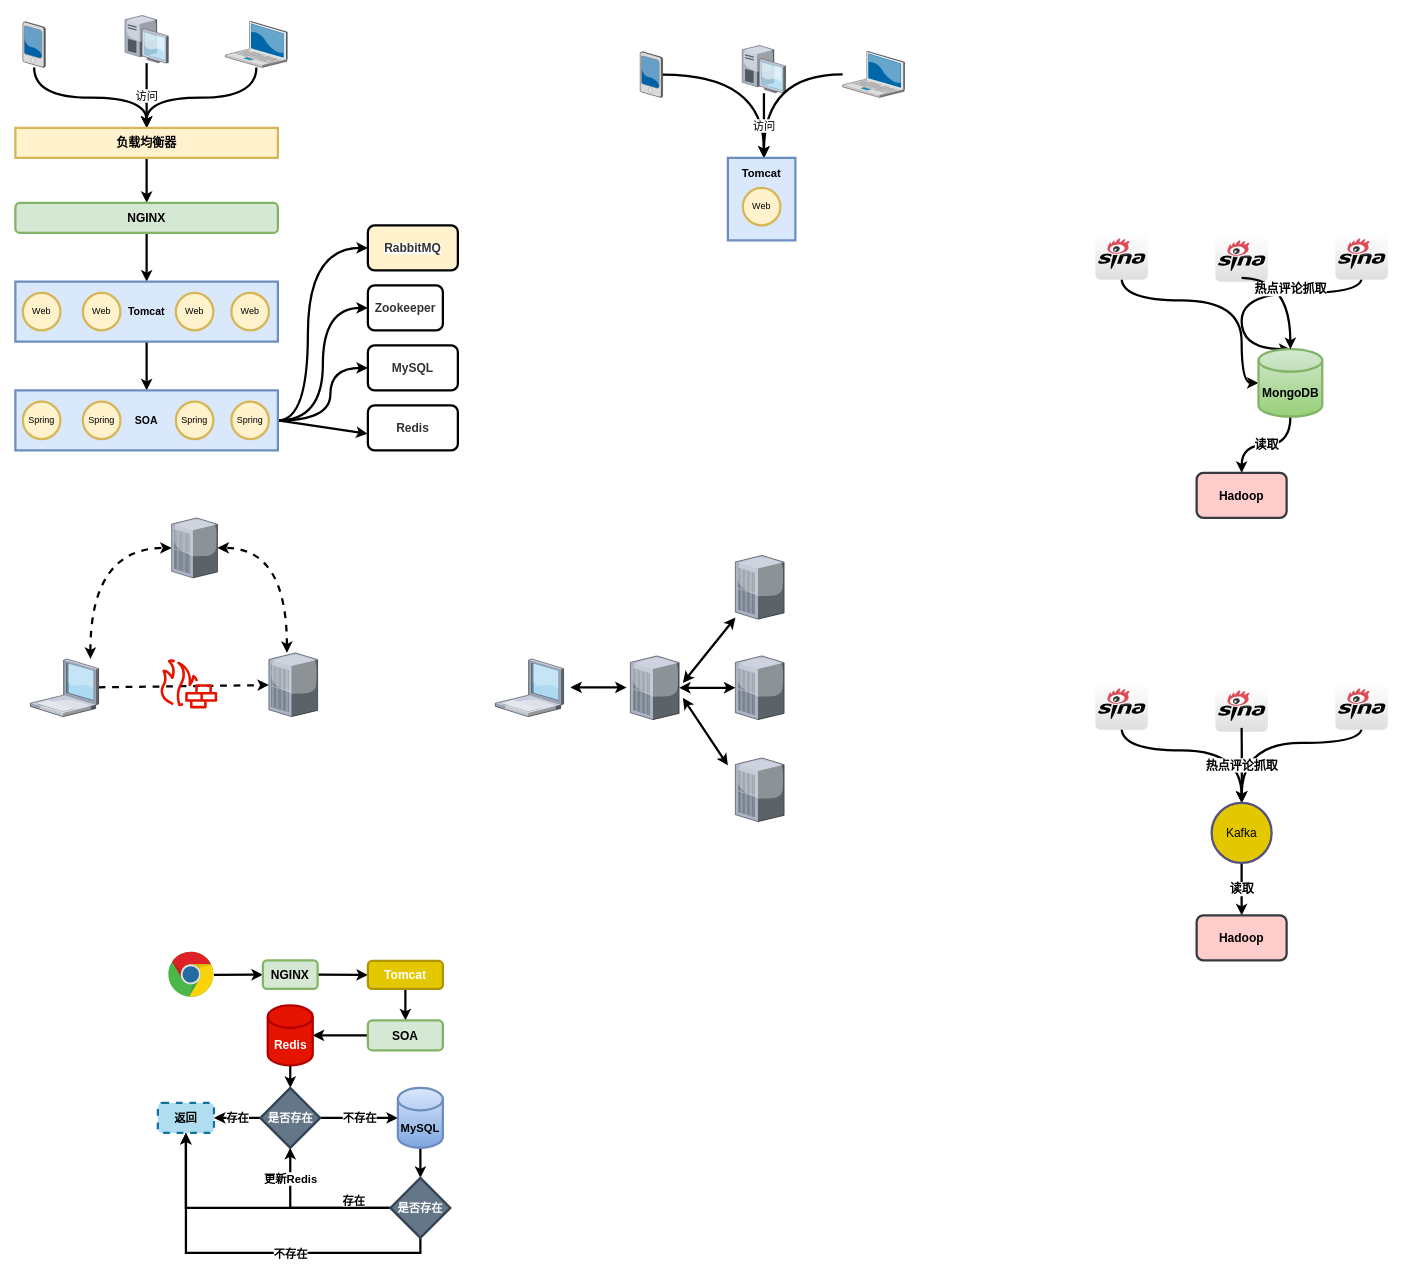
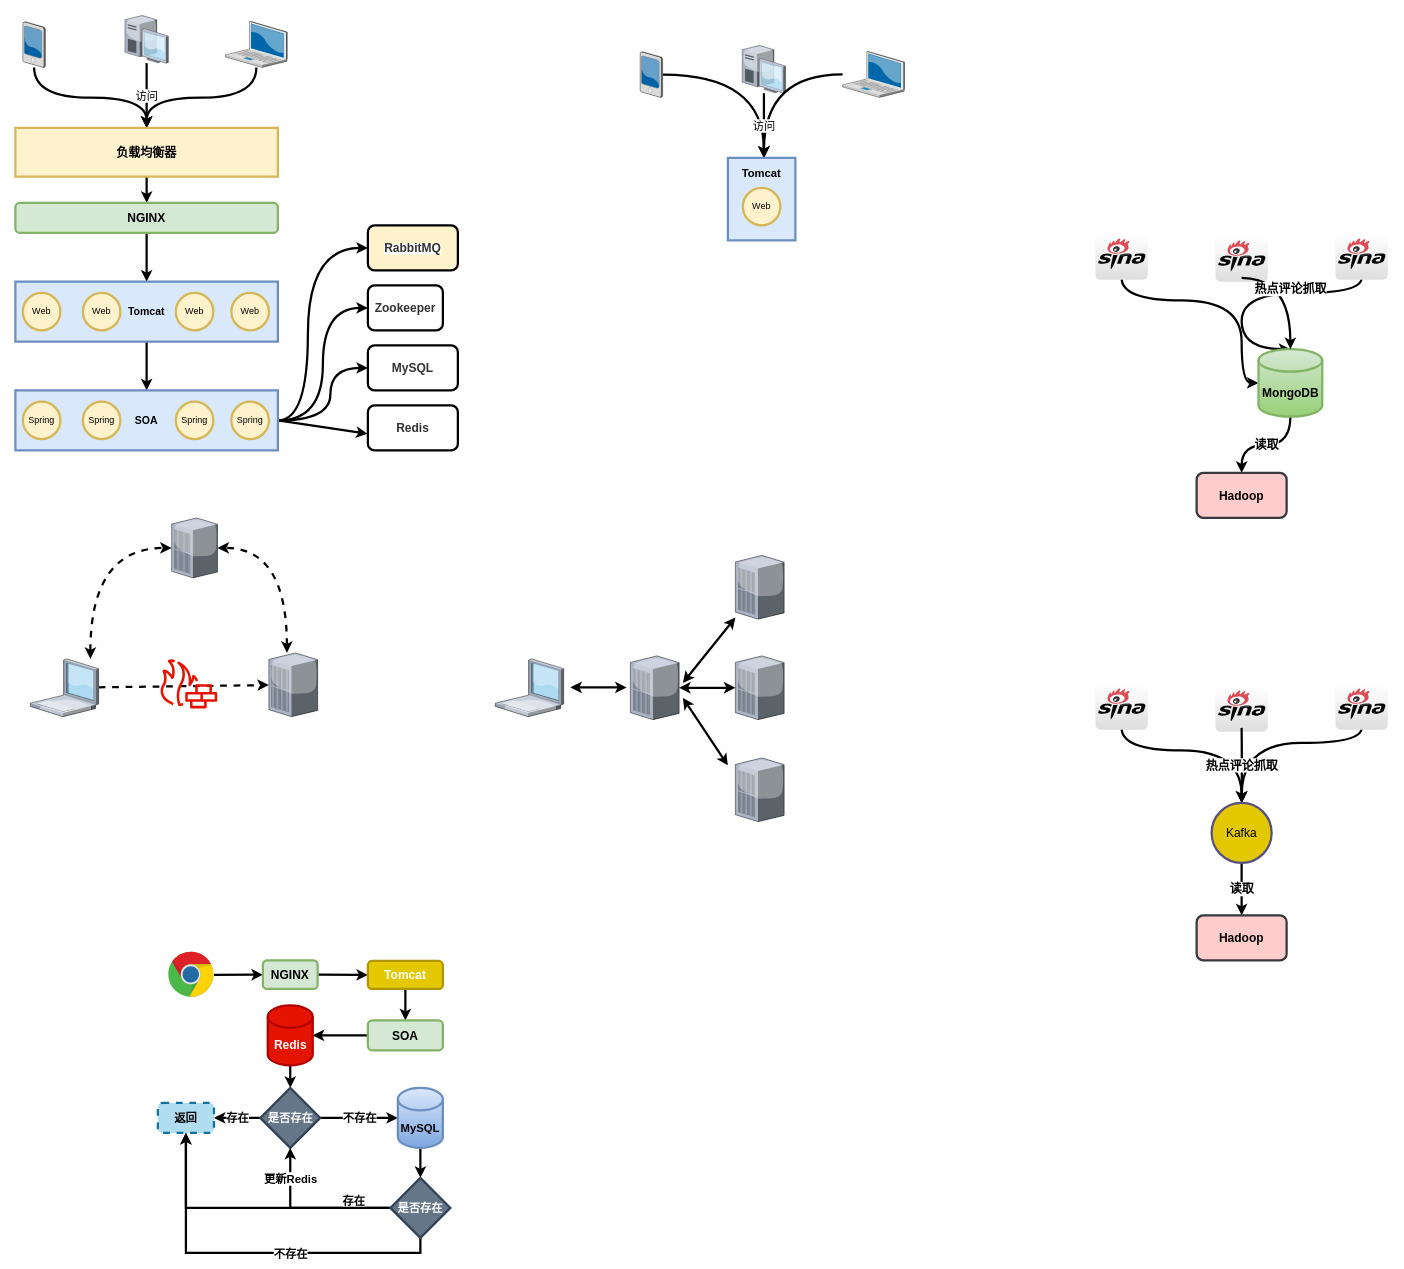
(147, 143) -> (147, 152)
